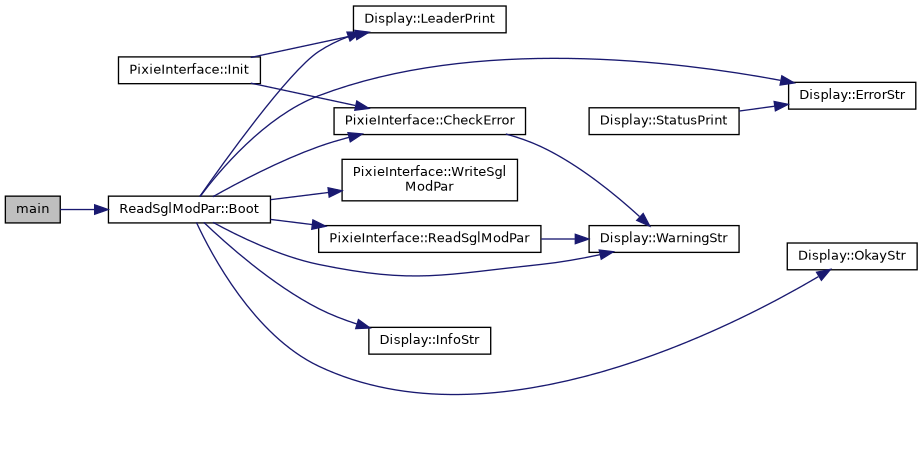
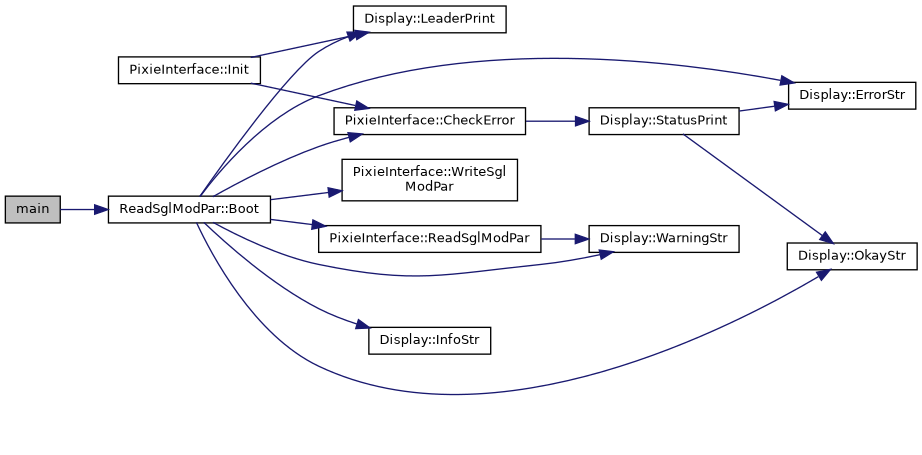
(577, 167) -> (551, 121)
none -> (753, 185)
